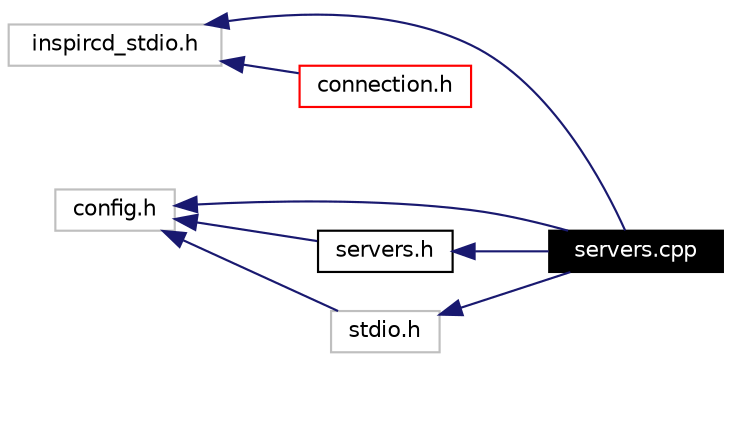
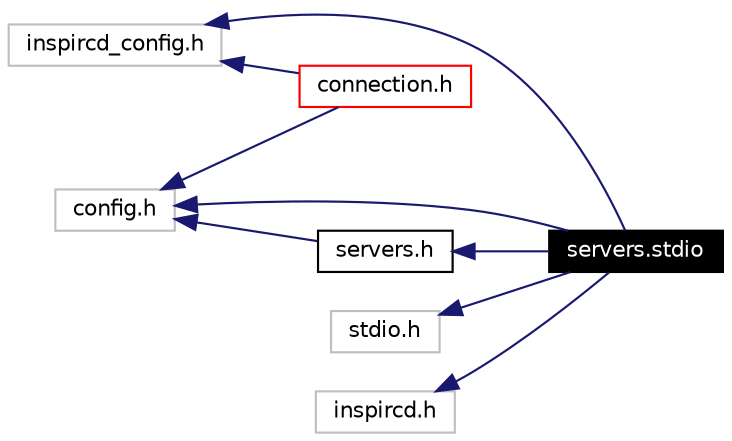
(115, 45) -> (115, 45)
(636, 251) -> (636, 251)
(261, 276) -> (260, 144)
none -> (385, 412)
